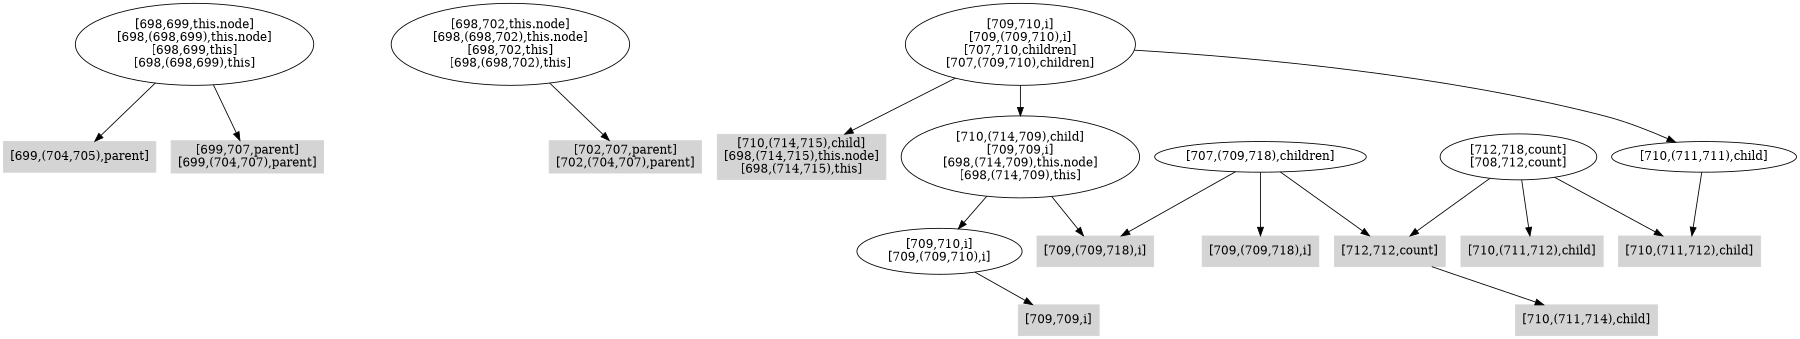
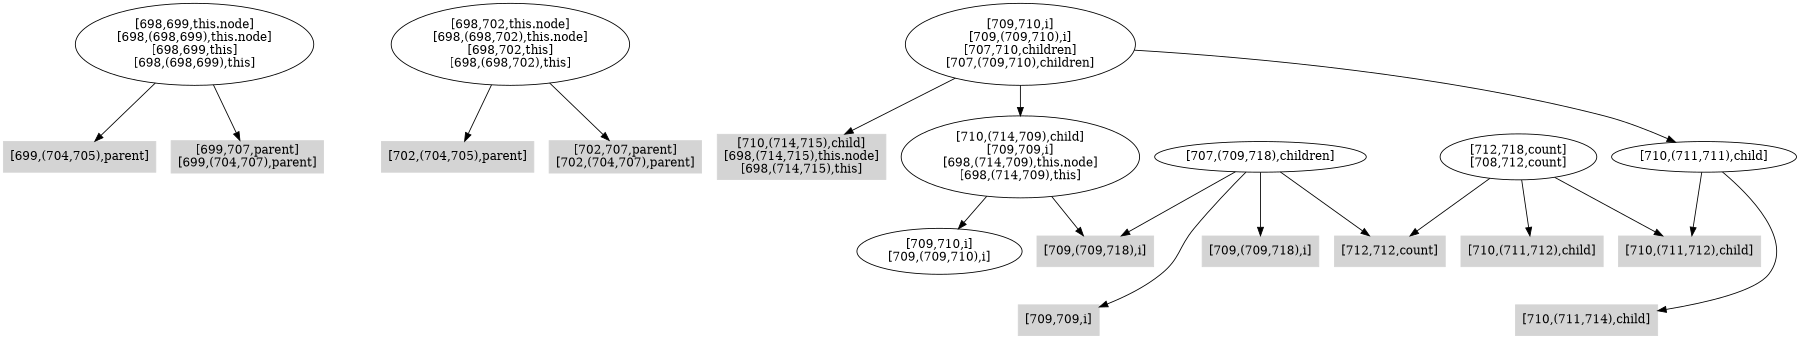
none -> (458, 157)
(1484, 284) -> (1772, 268)
(1000, 286) -> (1183, 246)
